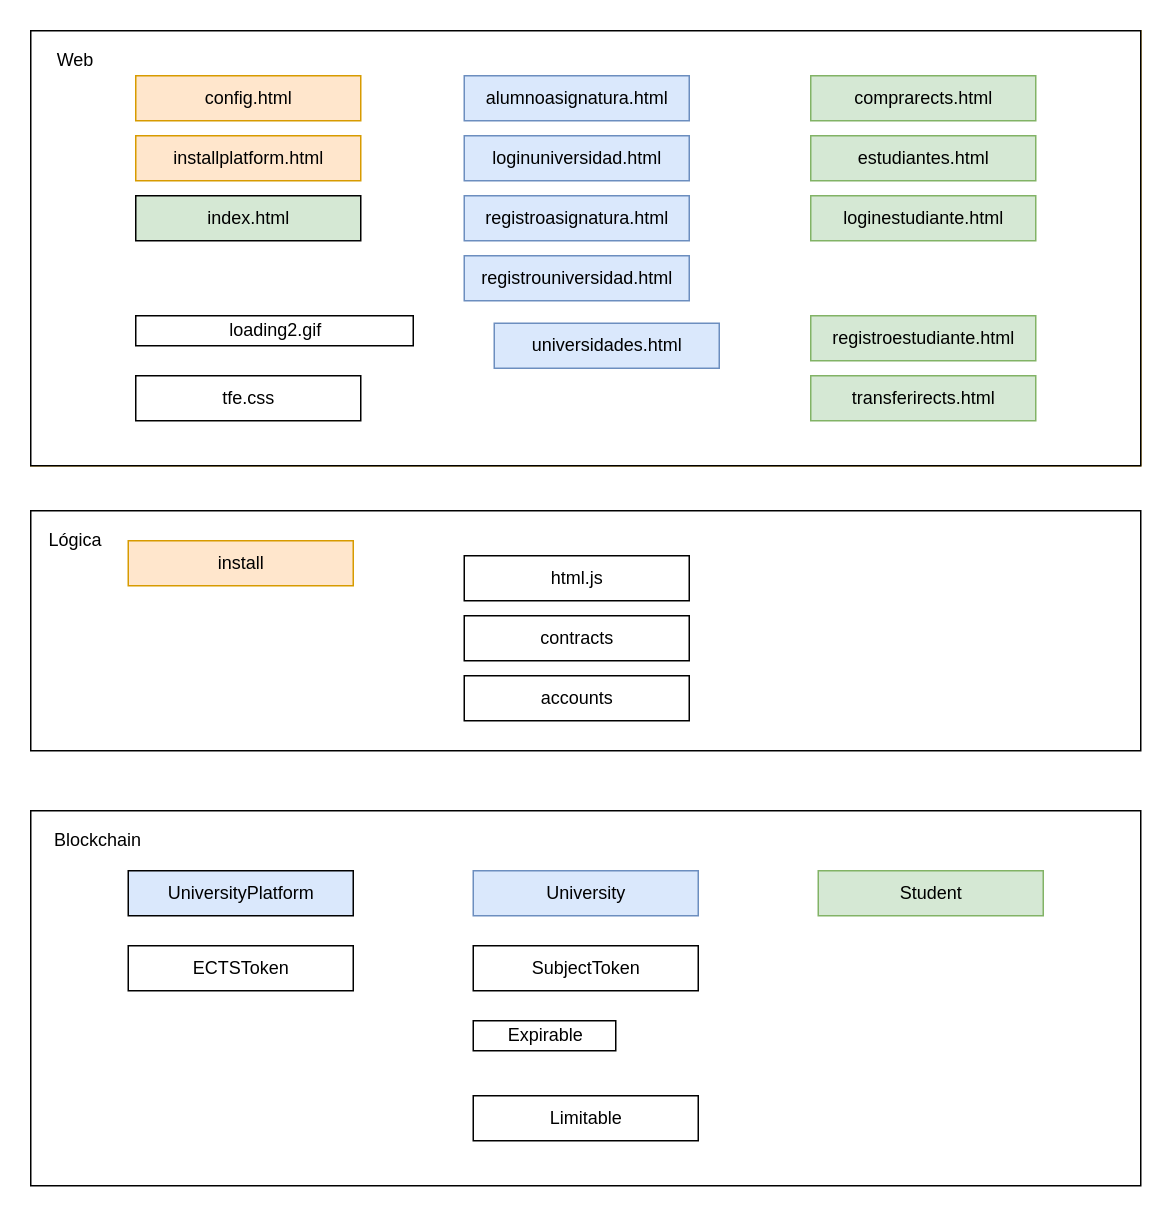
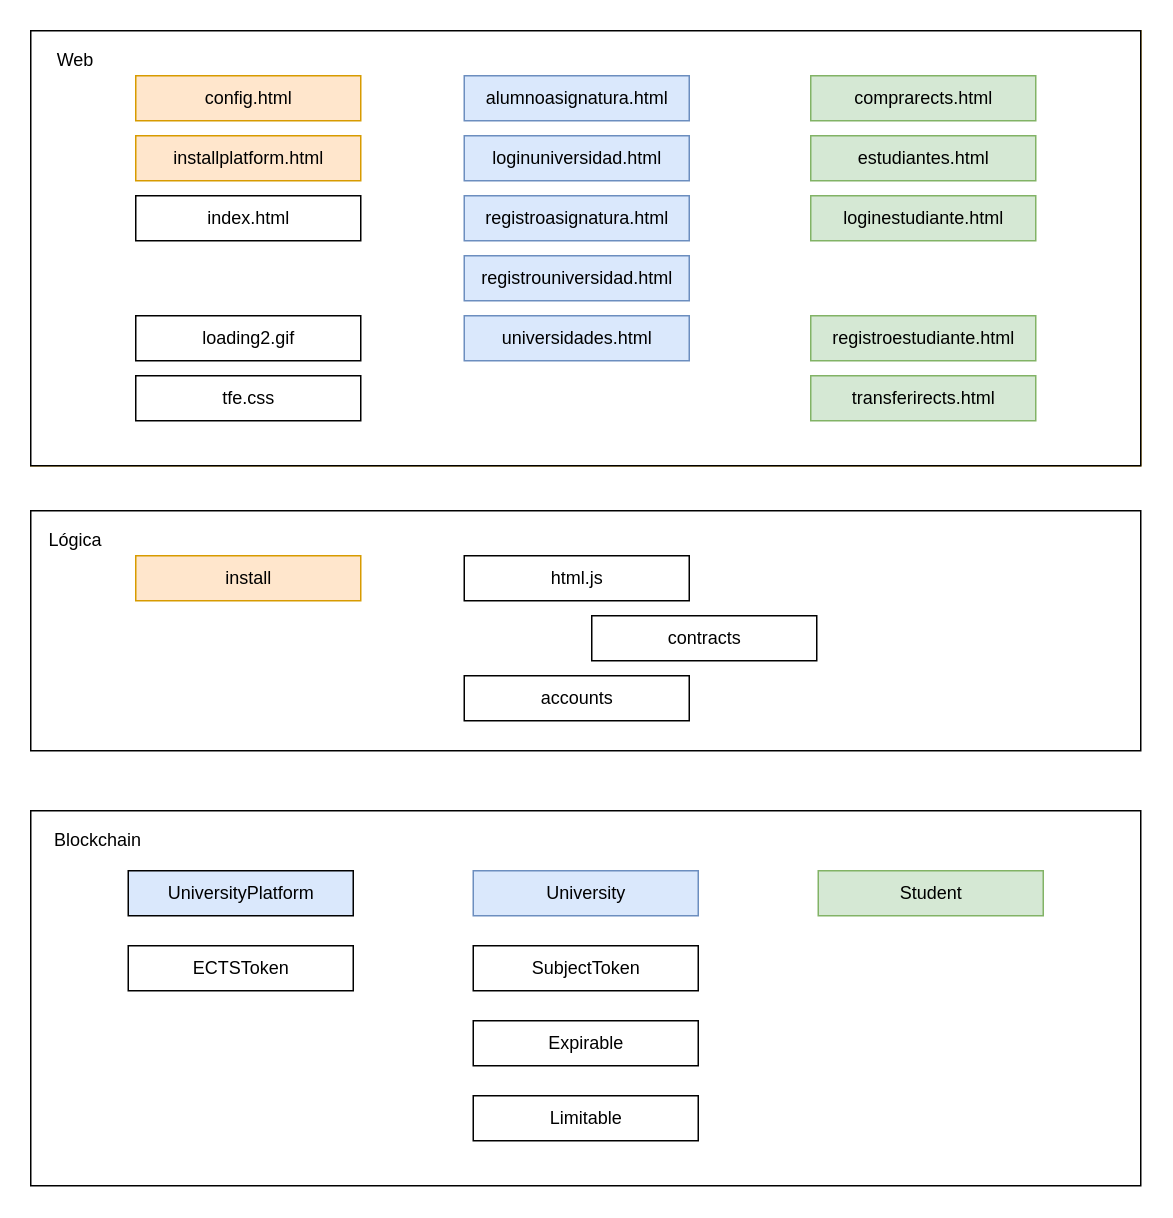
(248, 218) -> (248, 218)
(275, 331) -> (248, 338)
(607, 346) -> (577, 338)
(241, 563) -> (248, 578)
(577, 638) -> (704, 638)
(545, 1036) -> (586, 1043)
